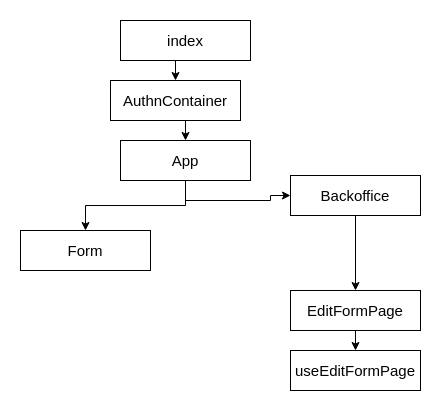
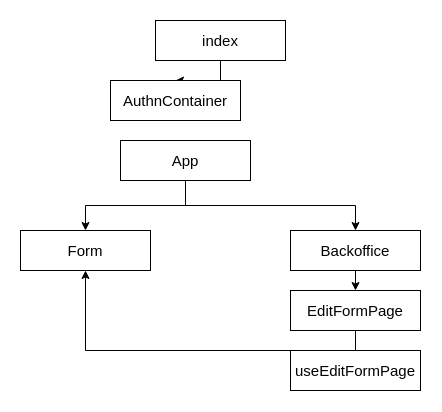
(186, 41) -> (221, 41)
(186, 126) -> none
(356, 196) -> (356, 251)
(356, 342) -> (152, 351)
